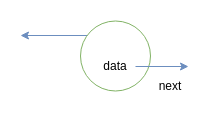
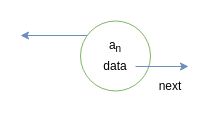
none -> (116, 47)
